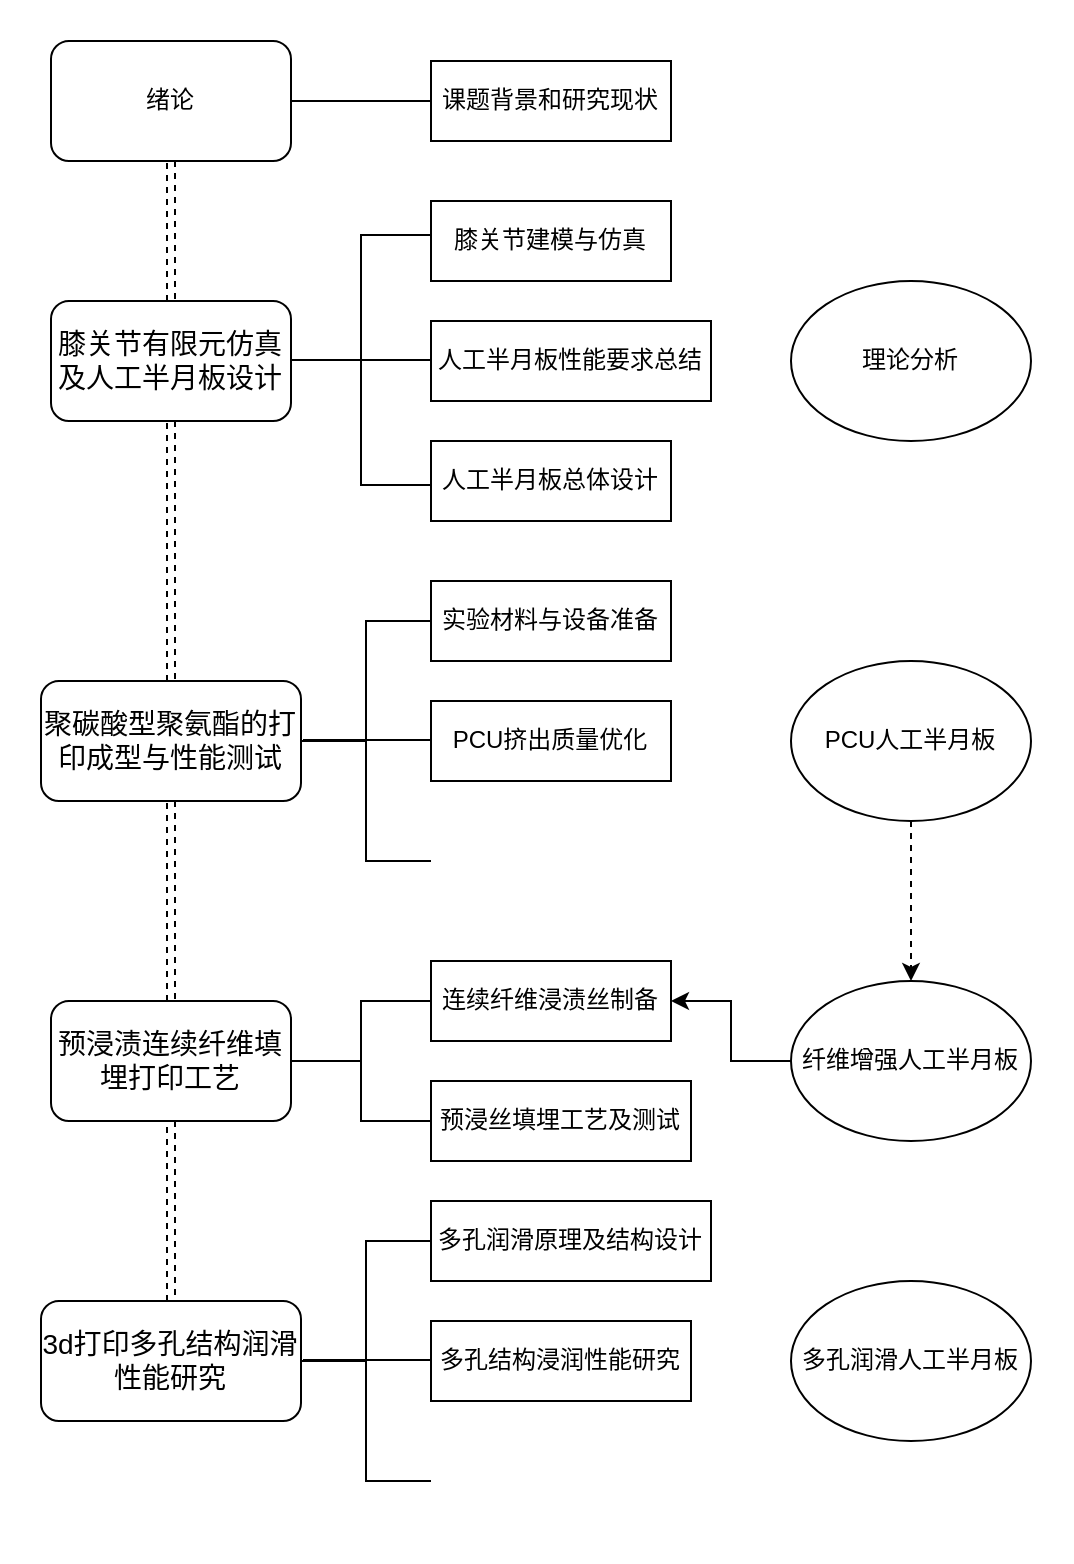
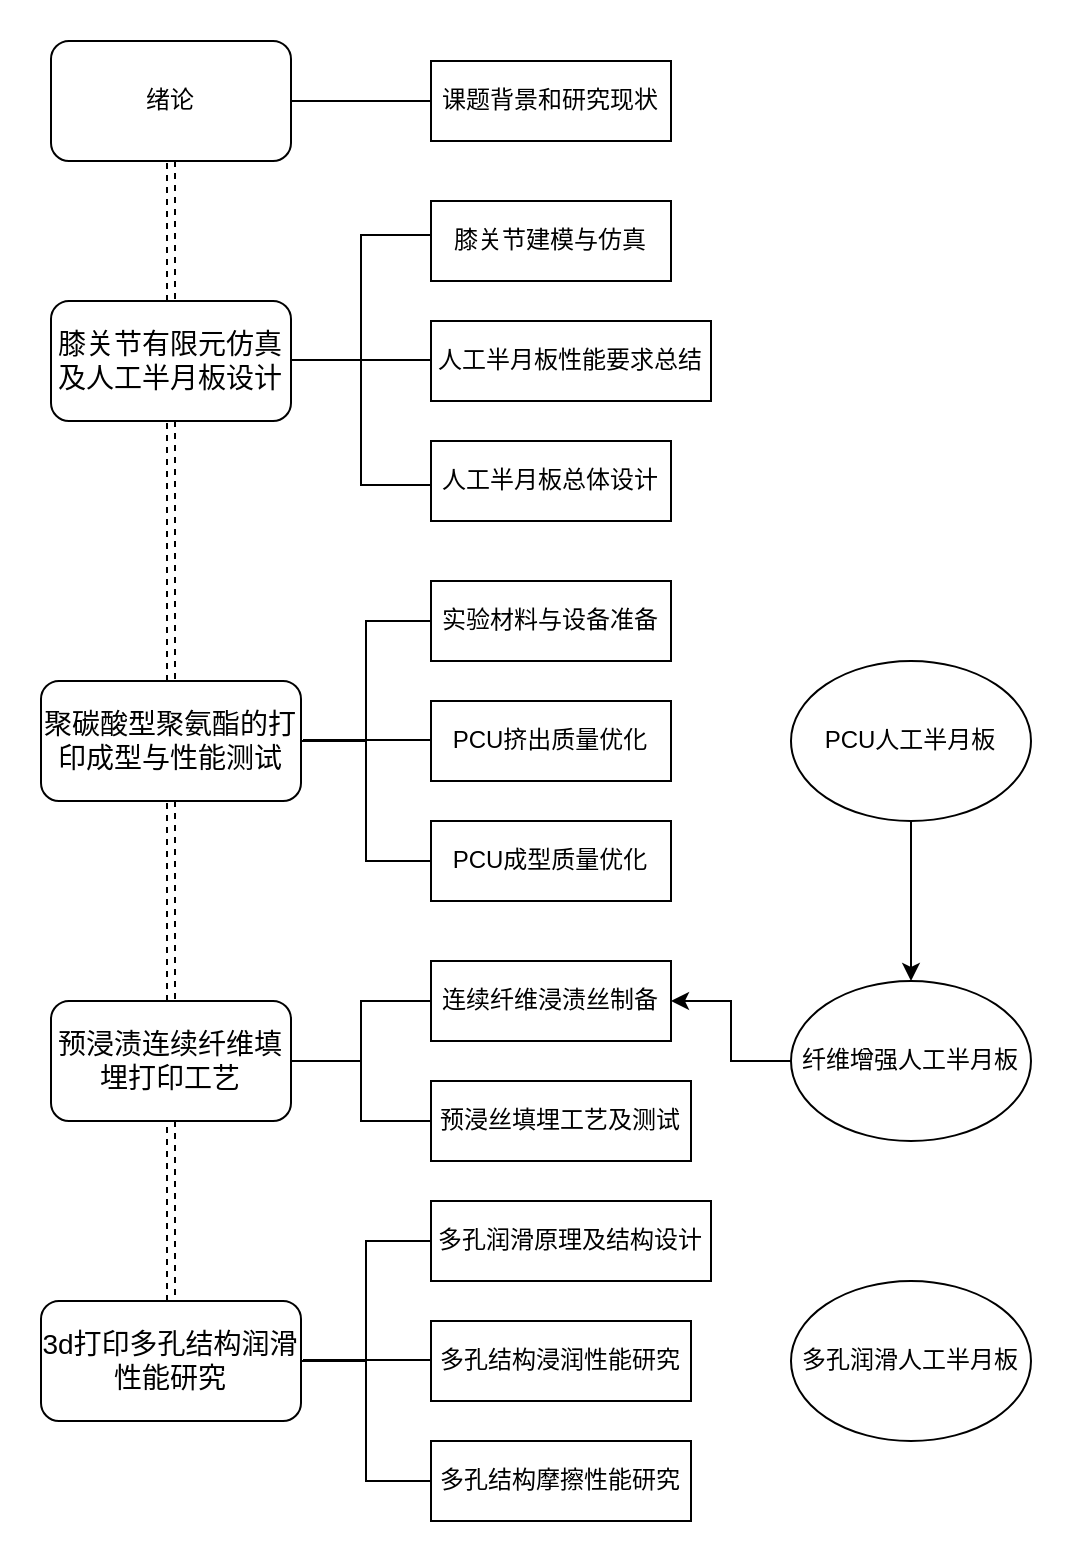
(911, 361) -> none
none -> (551, 861)
(911, 894) -> (911, 894)
none -> (561, 1481)
